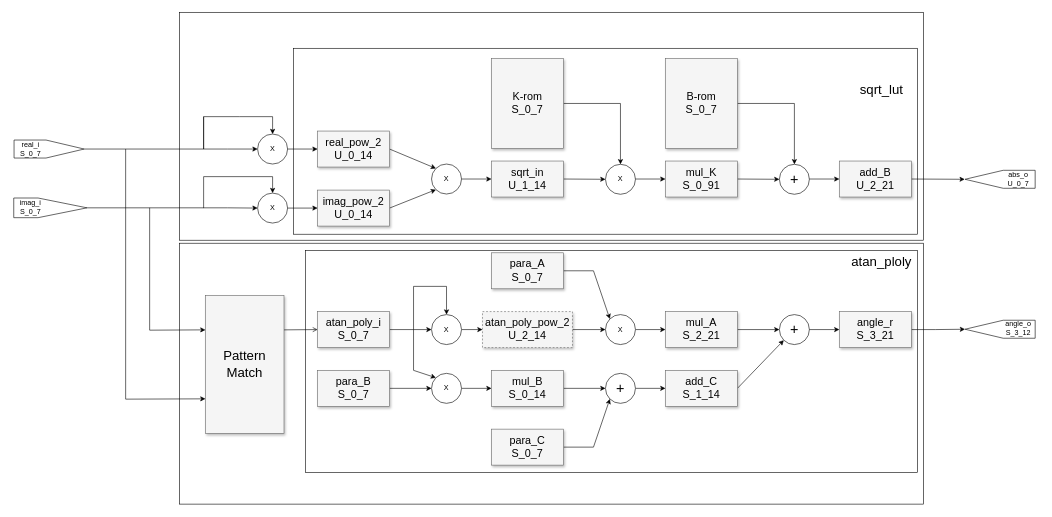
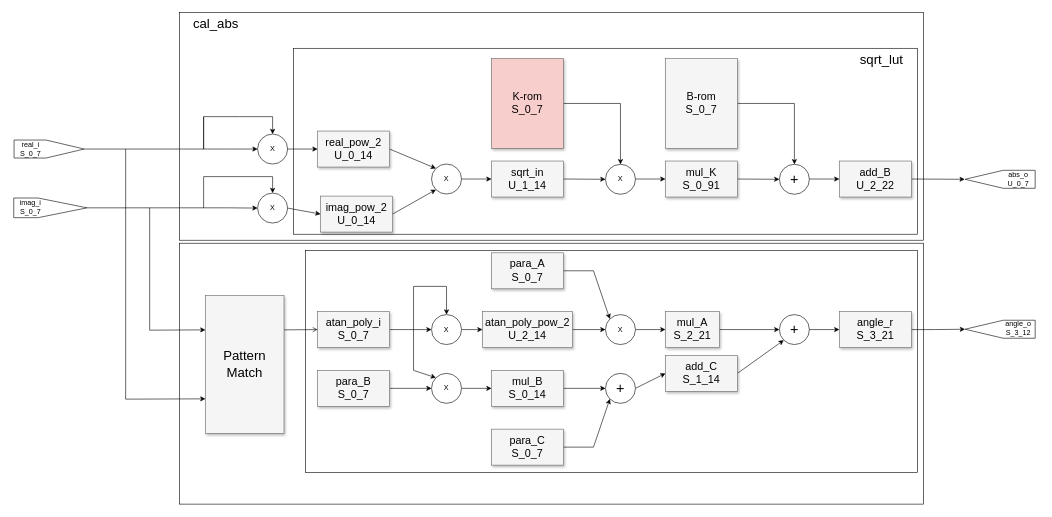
none -> (216, 24)
(882, 90) -> (882, 60)
(528, 104) -> (528, 104)
(876, 179) -> (876, 179)
(354, 208) -> (357, 214)
(882, 263) -> none
(528, 330) -> (528, 330)
(702, 330) -> (693, 330)
(702, 389) -> (702, 374)
